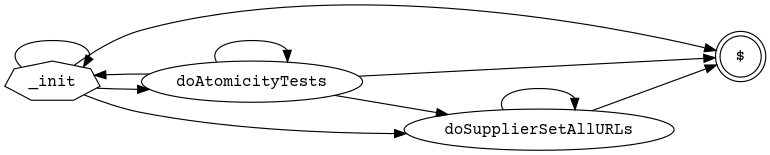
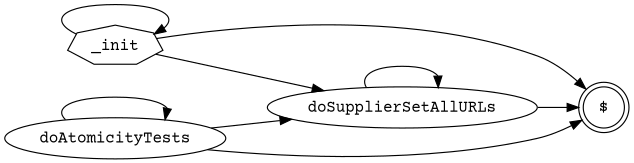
(128, 74) -> none
(117, 89) -> none
